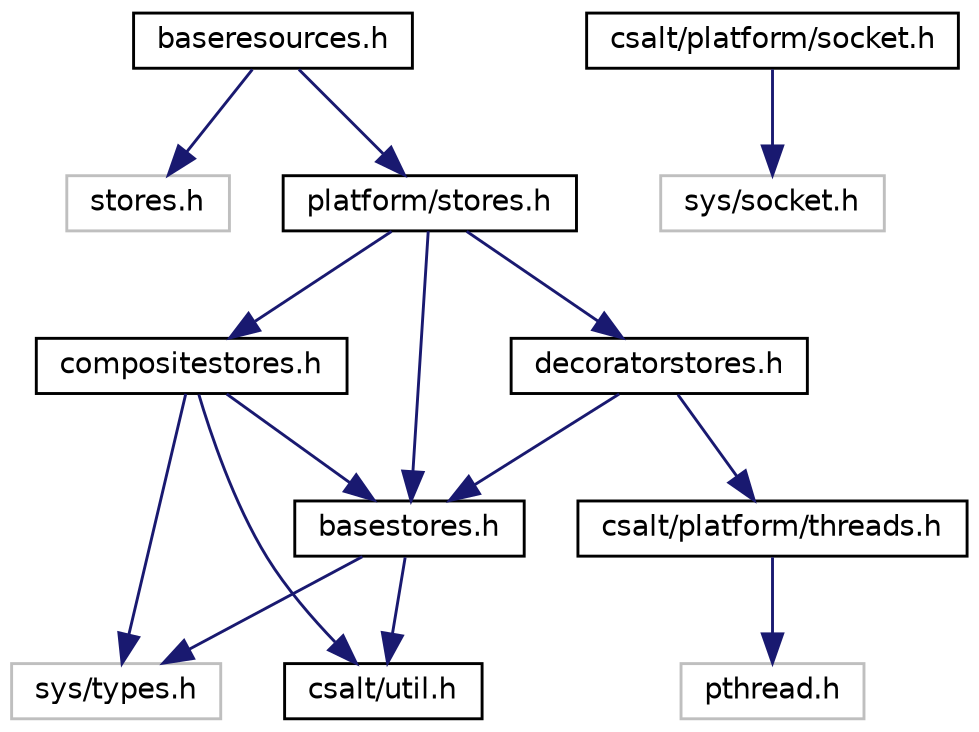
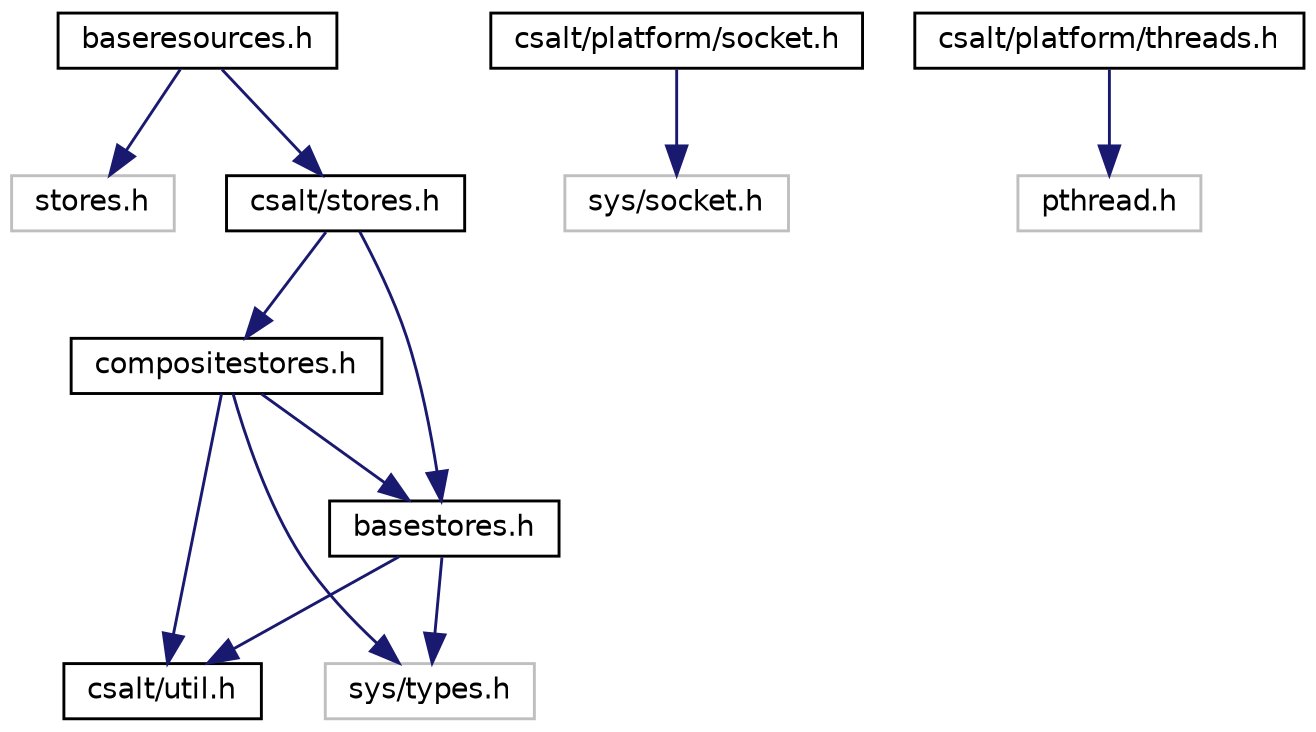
(430, 203) -> (346, 203)
(659, 366) -> none
